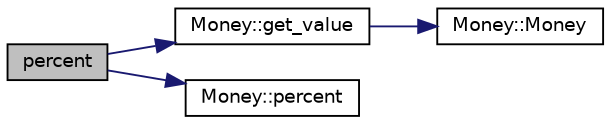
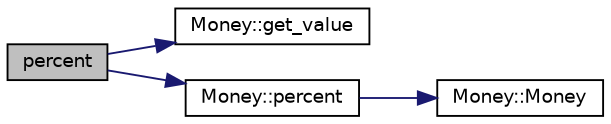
(394, 26) -> (389, 98)
